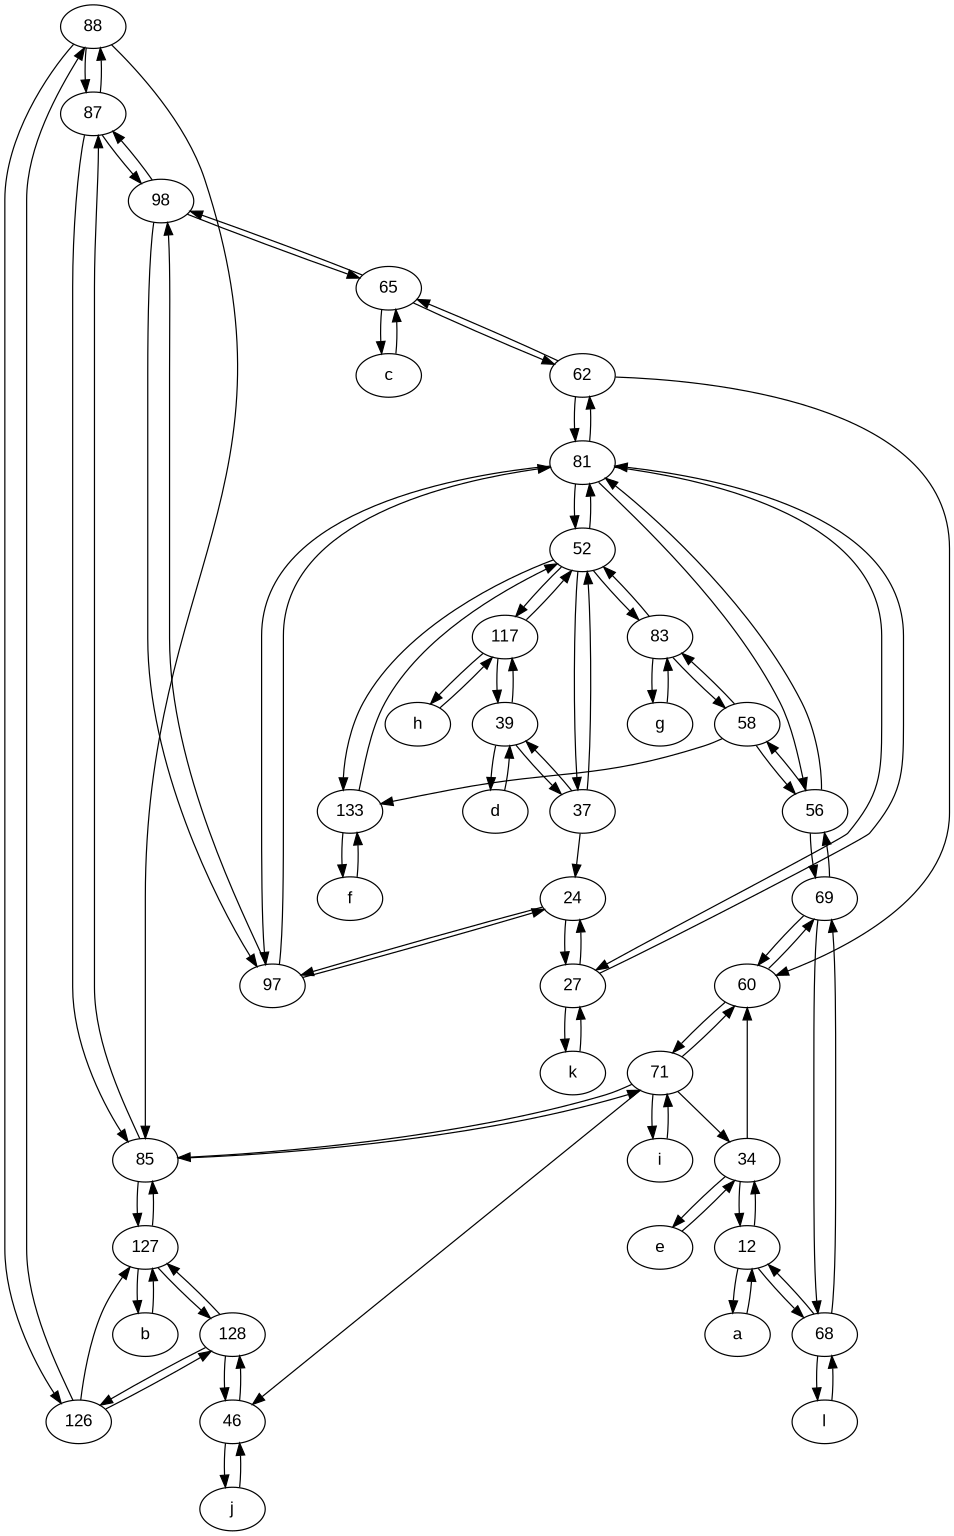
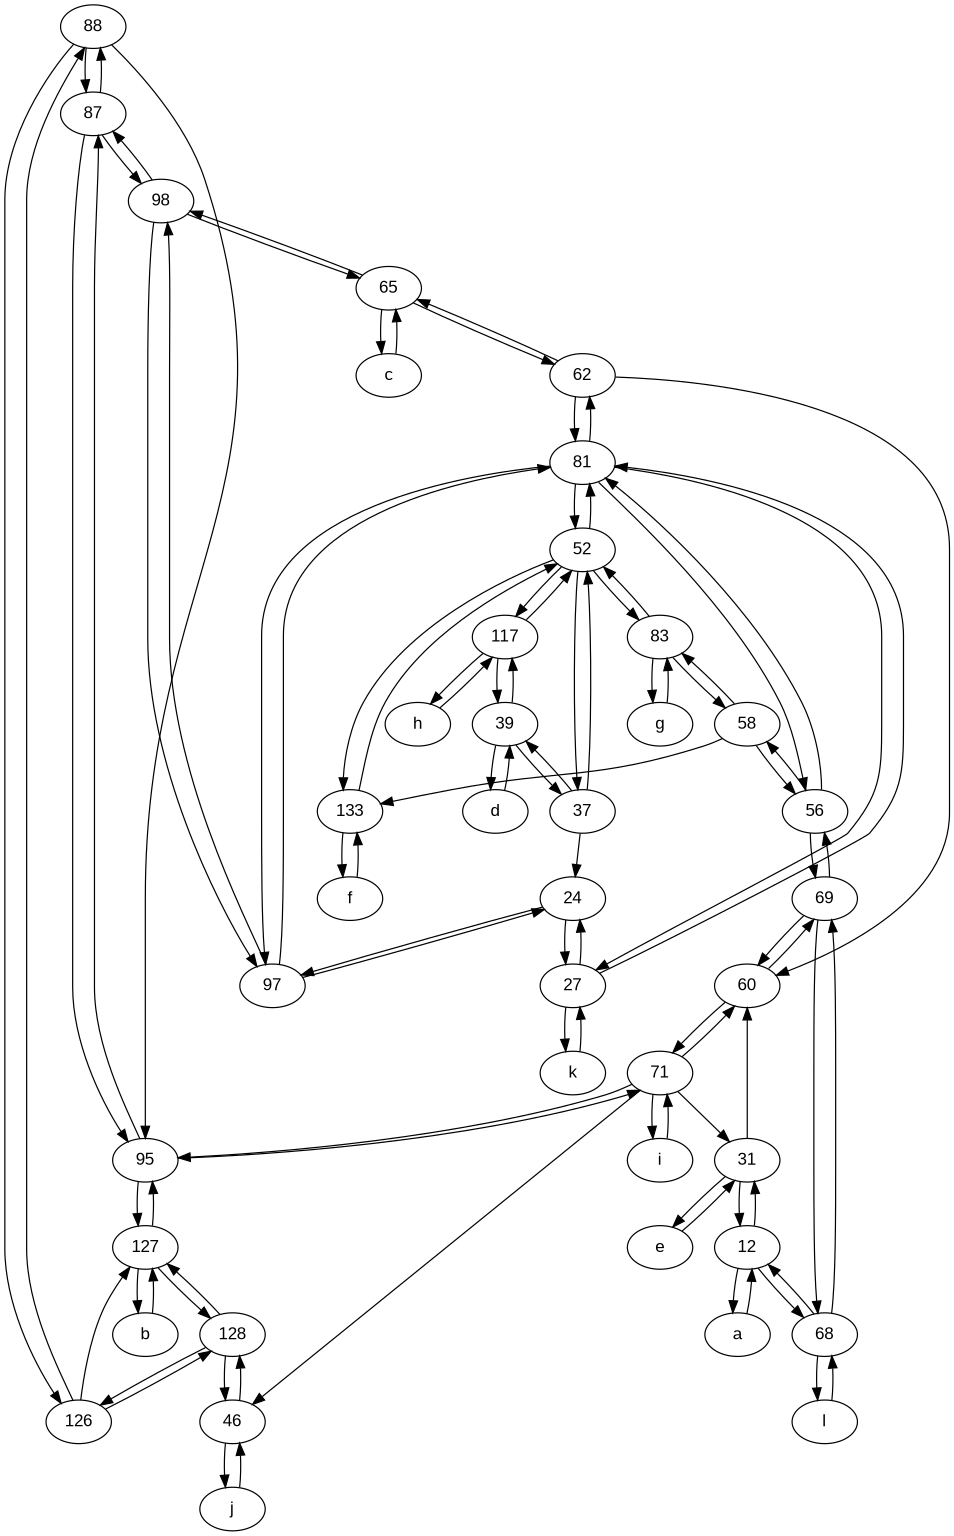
(145, 1160) -> (145, 1160)
(747, 1160) -> (747, 1160)
